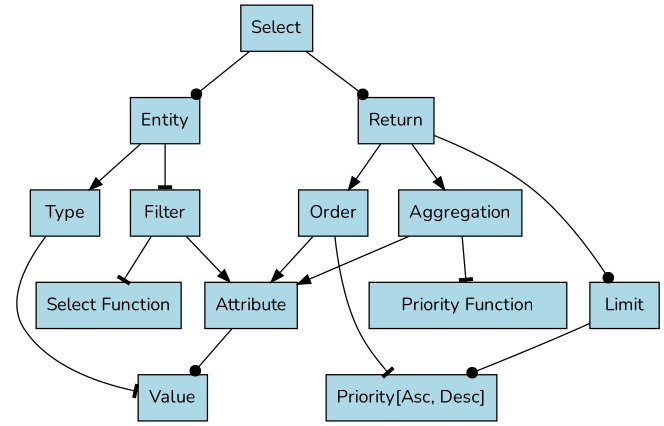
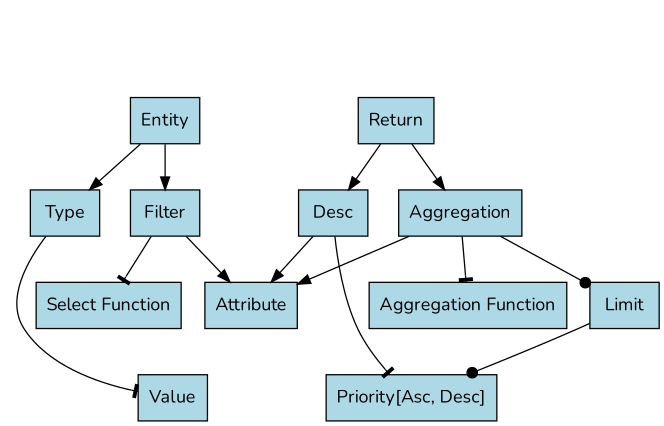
(277, 28) -> none
(165, 164) -> (165, 164)
(532, 189) -> (540, 258)
(333, 213) -> (333, 213)
(468, 305) -> (468, 305)
(215, 348) -> none
